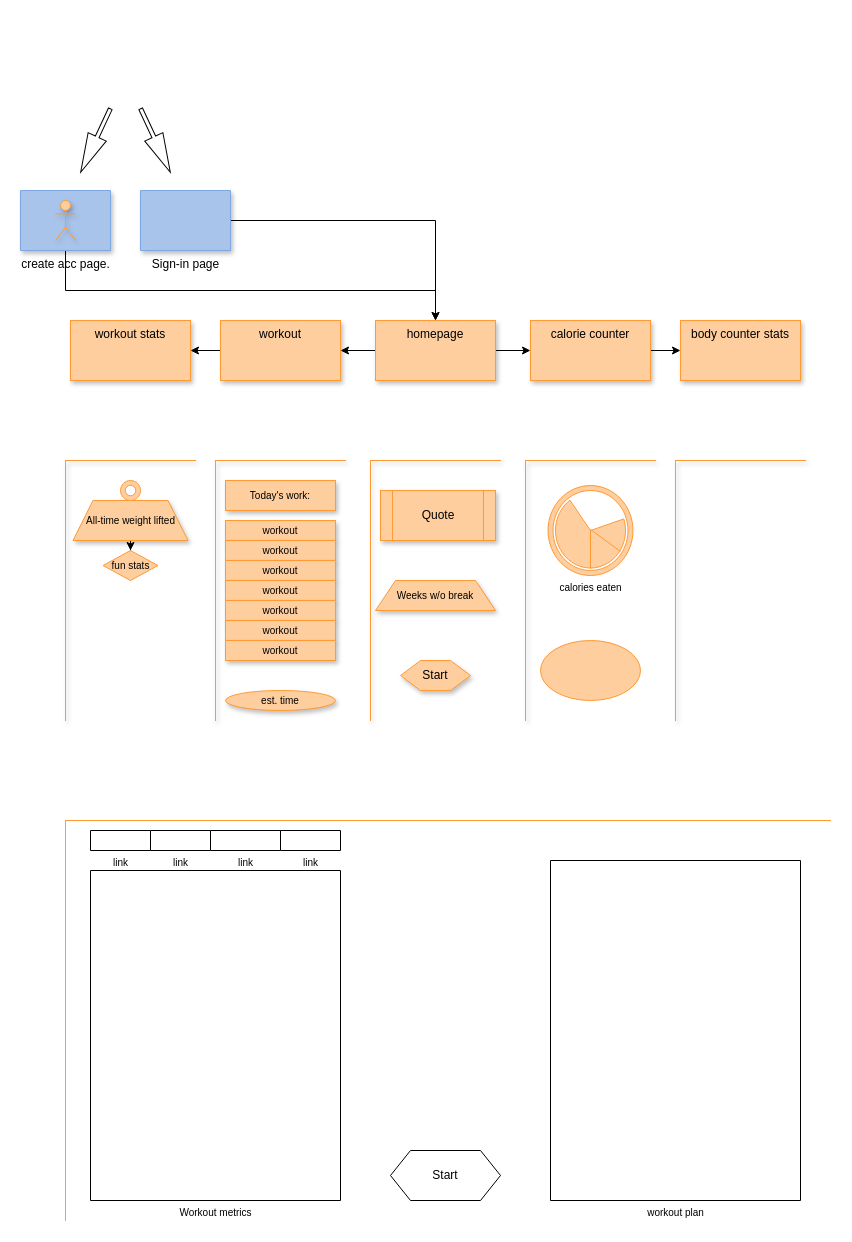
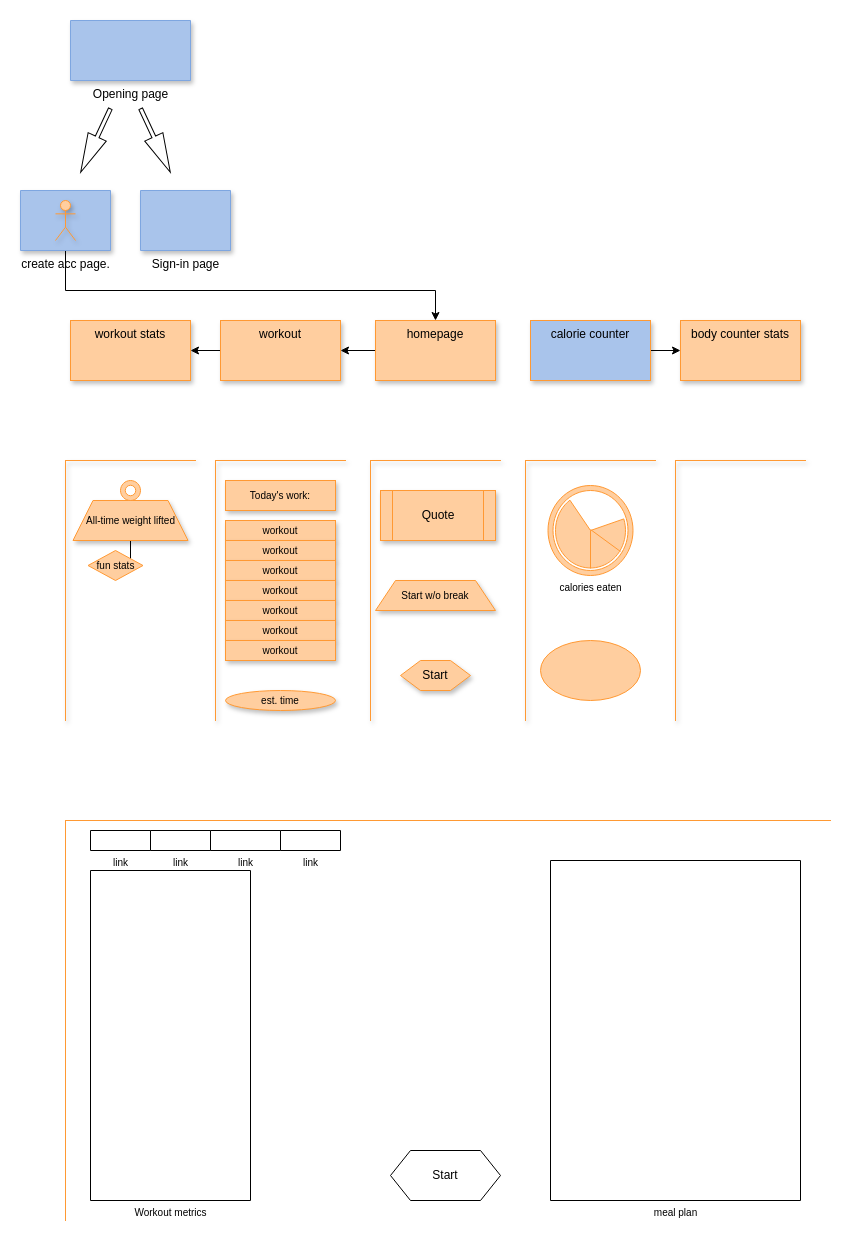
none -> (131, 51)
(367, 221) -> none
(515, 351) -> none
(591, 351) -> (591, 351)
(131, 566) -> (116, 566)
(436, 596) -> (436, 596)
(216, 1036) -> (171, 1036)
(676, 1214) -> (676, 1214)
